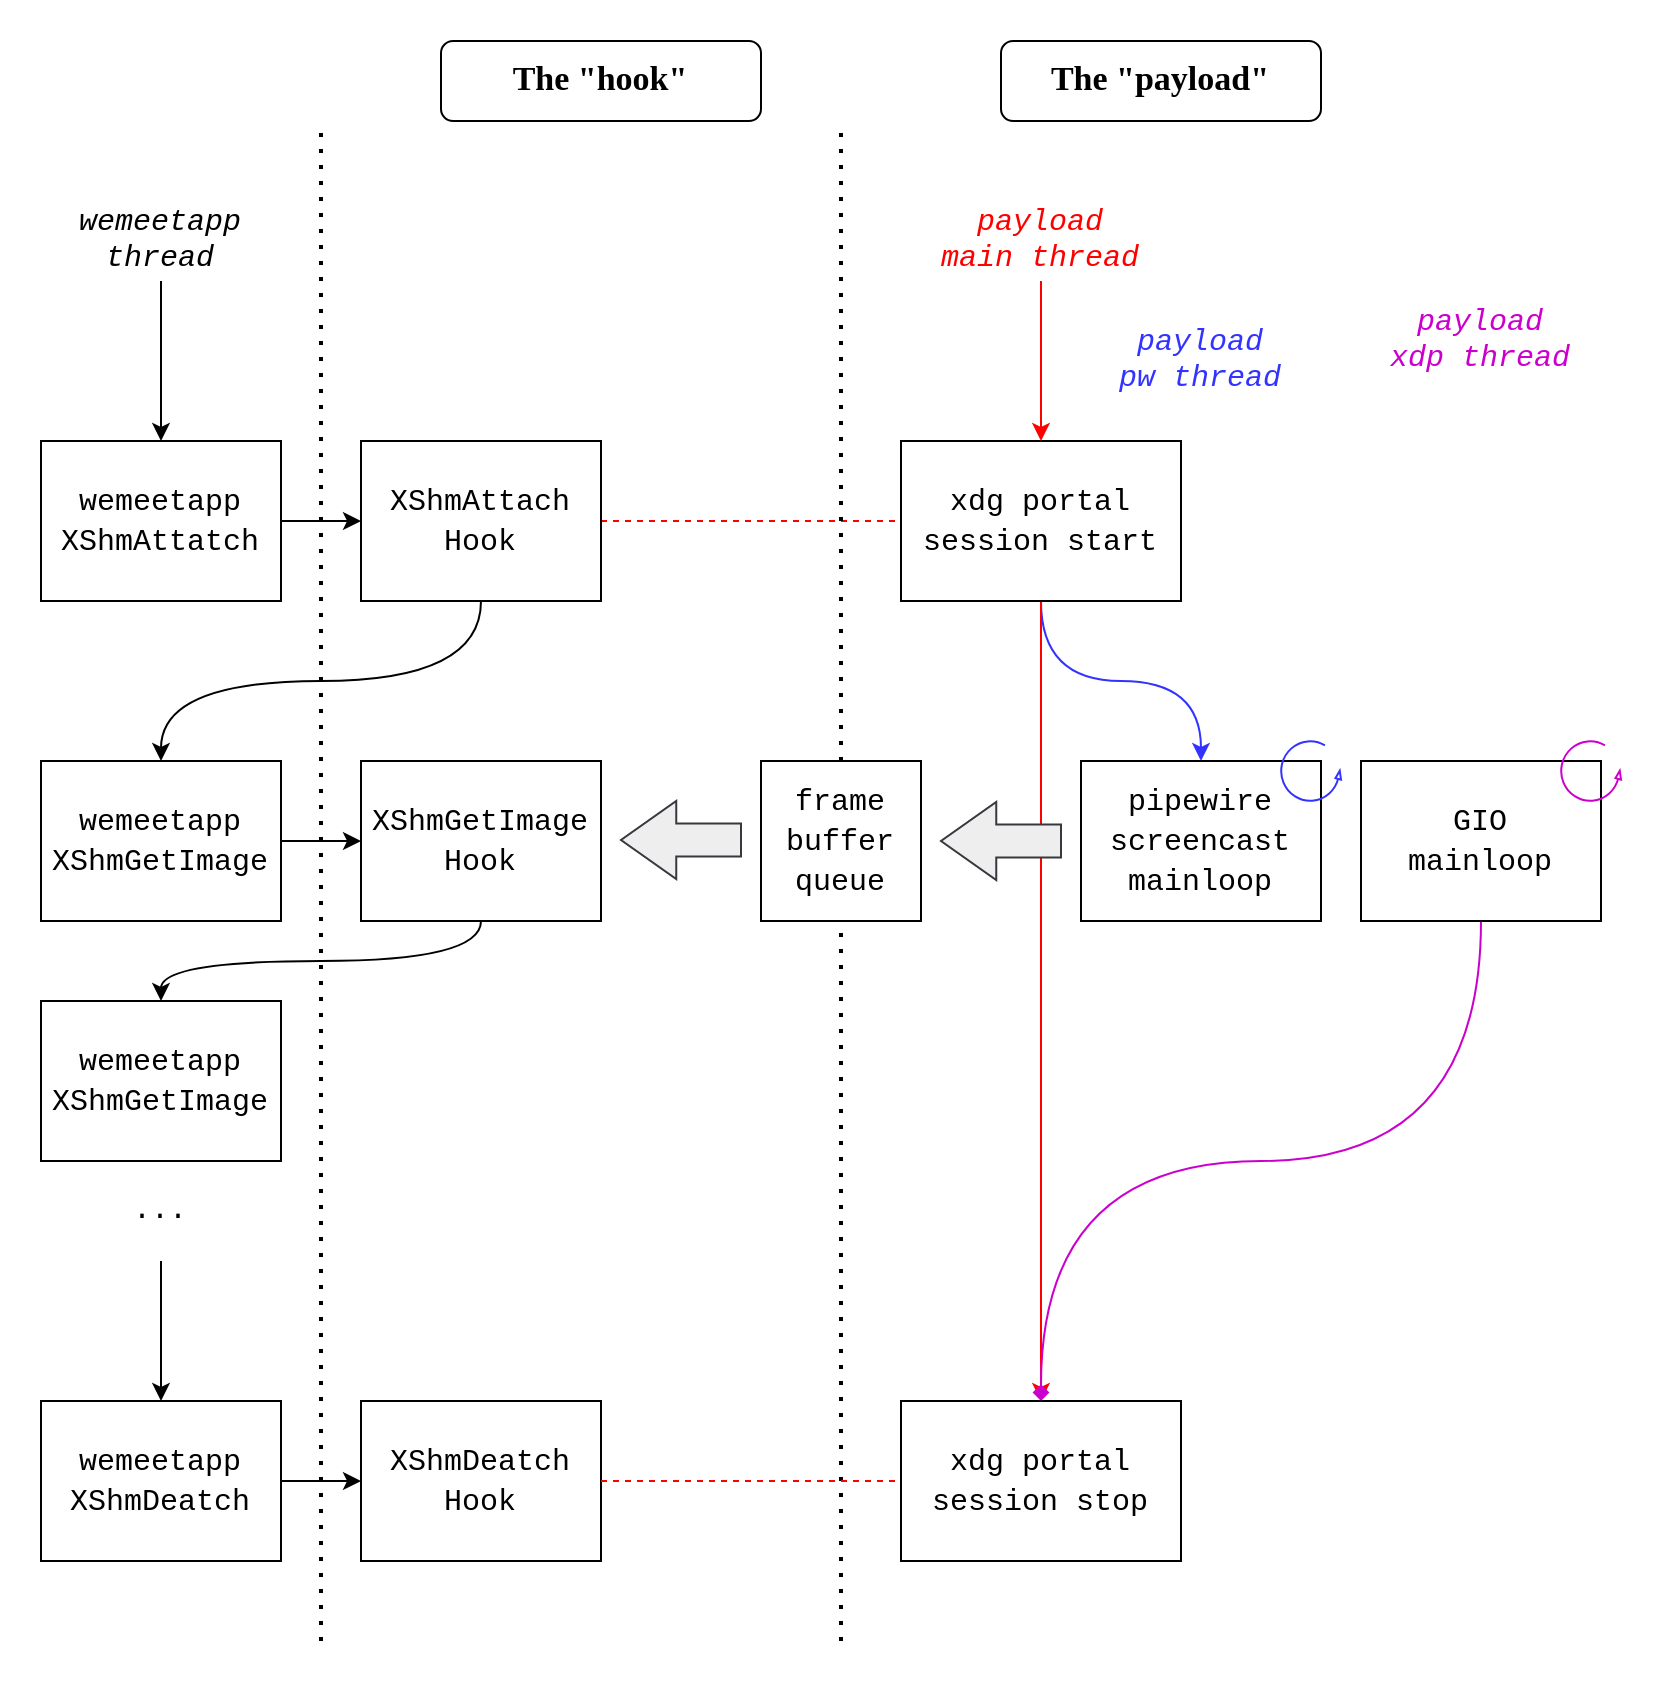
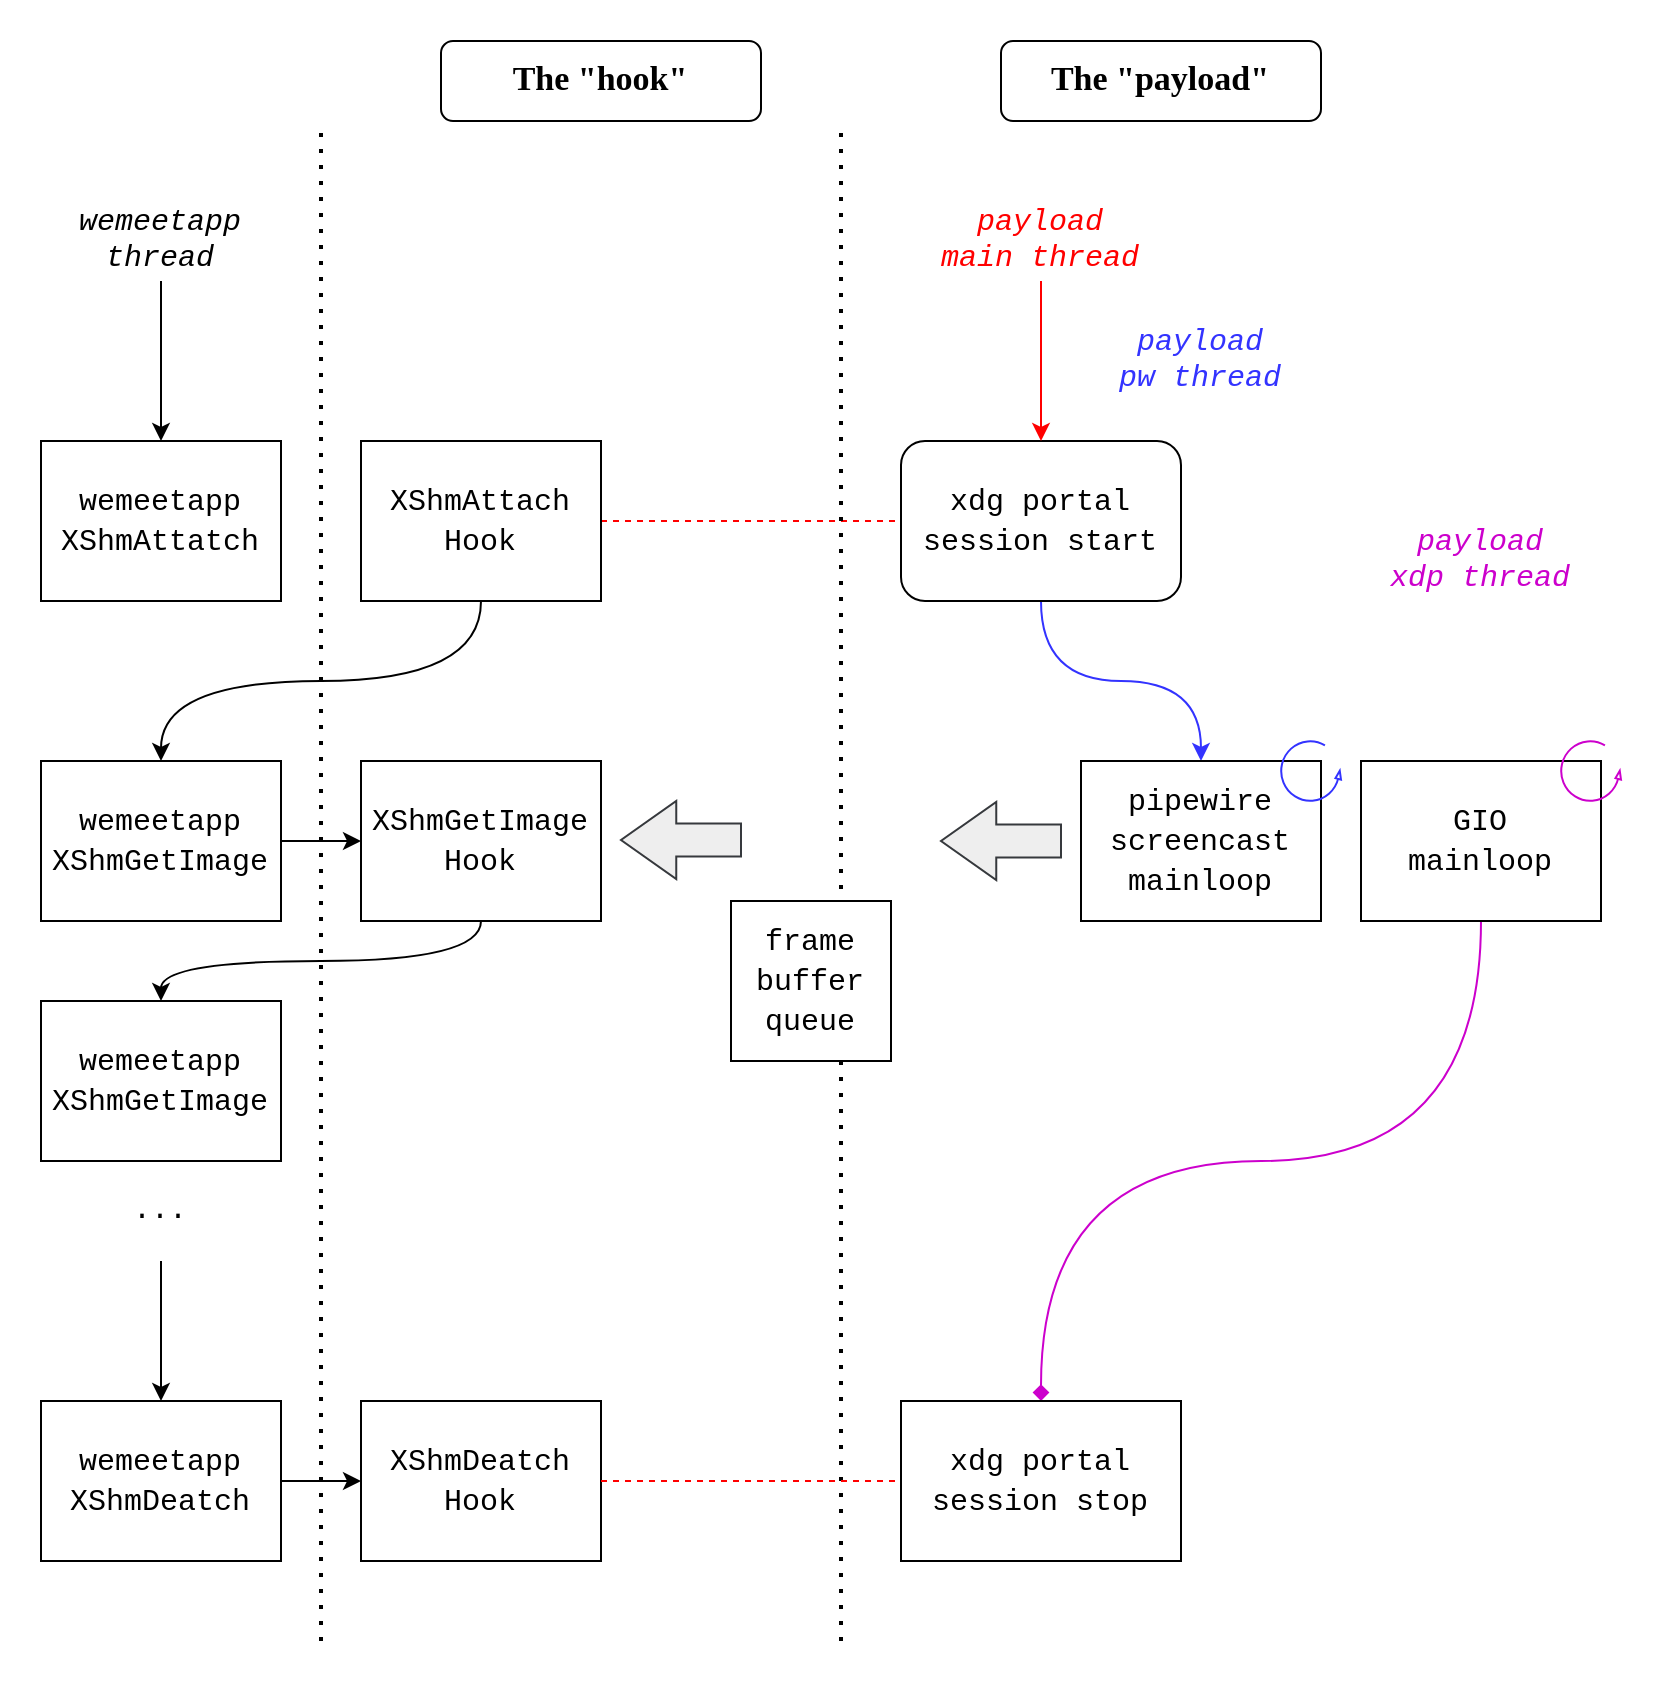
(1481, 341) -> (1481, 561)
(314, 521) -> none
(1041, 521) -> (1041, 521)
(841, 841) -> (811, 981)
(1041, 1097) -> none
